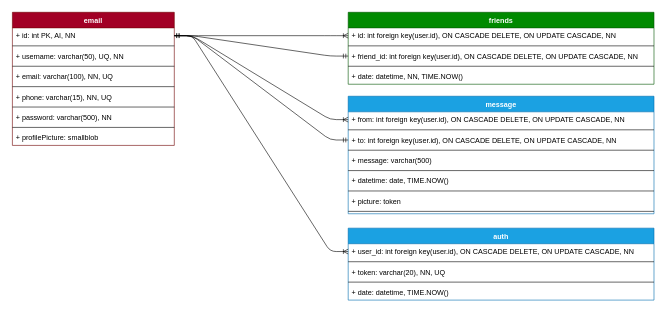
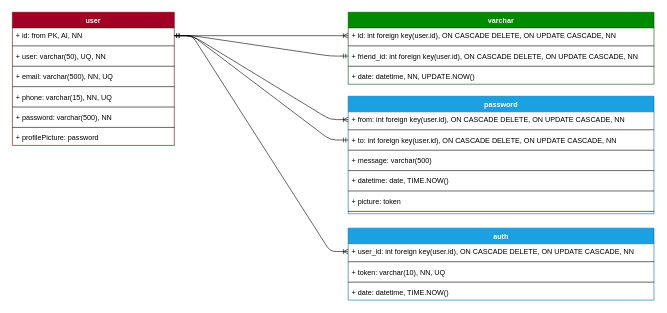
(93, 20) -> (93, 20)
(501, 20) -> (501, 20)
(47, 36) -> (50, 36)
(72, 56) -> (63, 56)
(66, 77) -> (66, 77)
(408, 77) -> (412, 77)
(501, 104) -> (501, 104)
(62, 138) -> (62, 138)
(401, 272) -> (401, 272)
